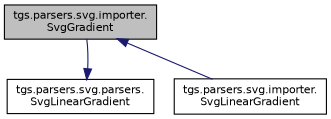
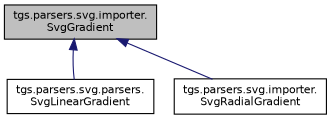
(88, 54) -> (73, 65)
(250, 96) -> (250, 96)
